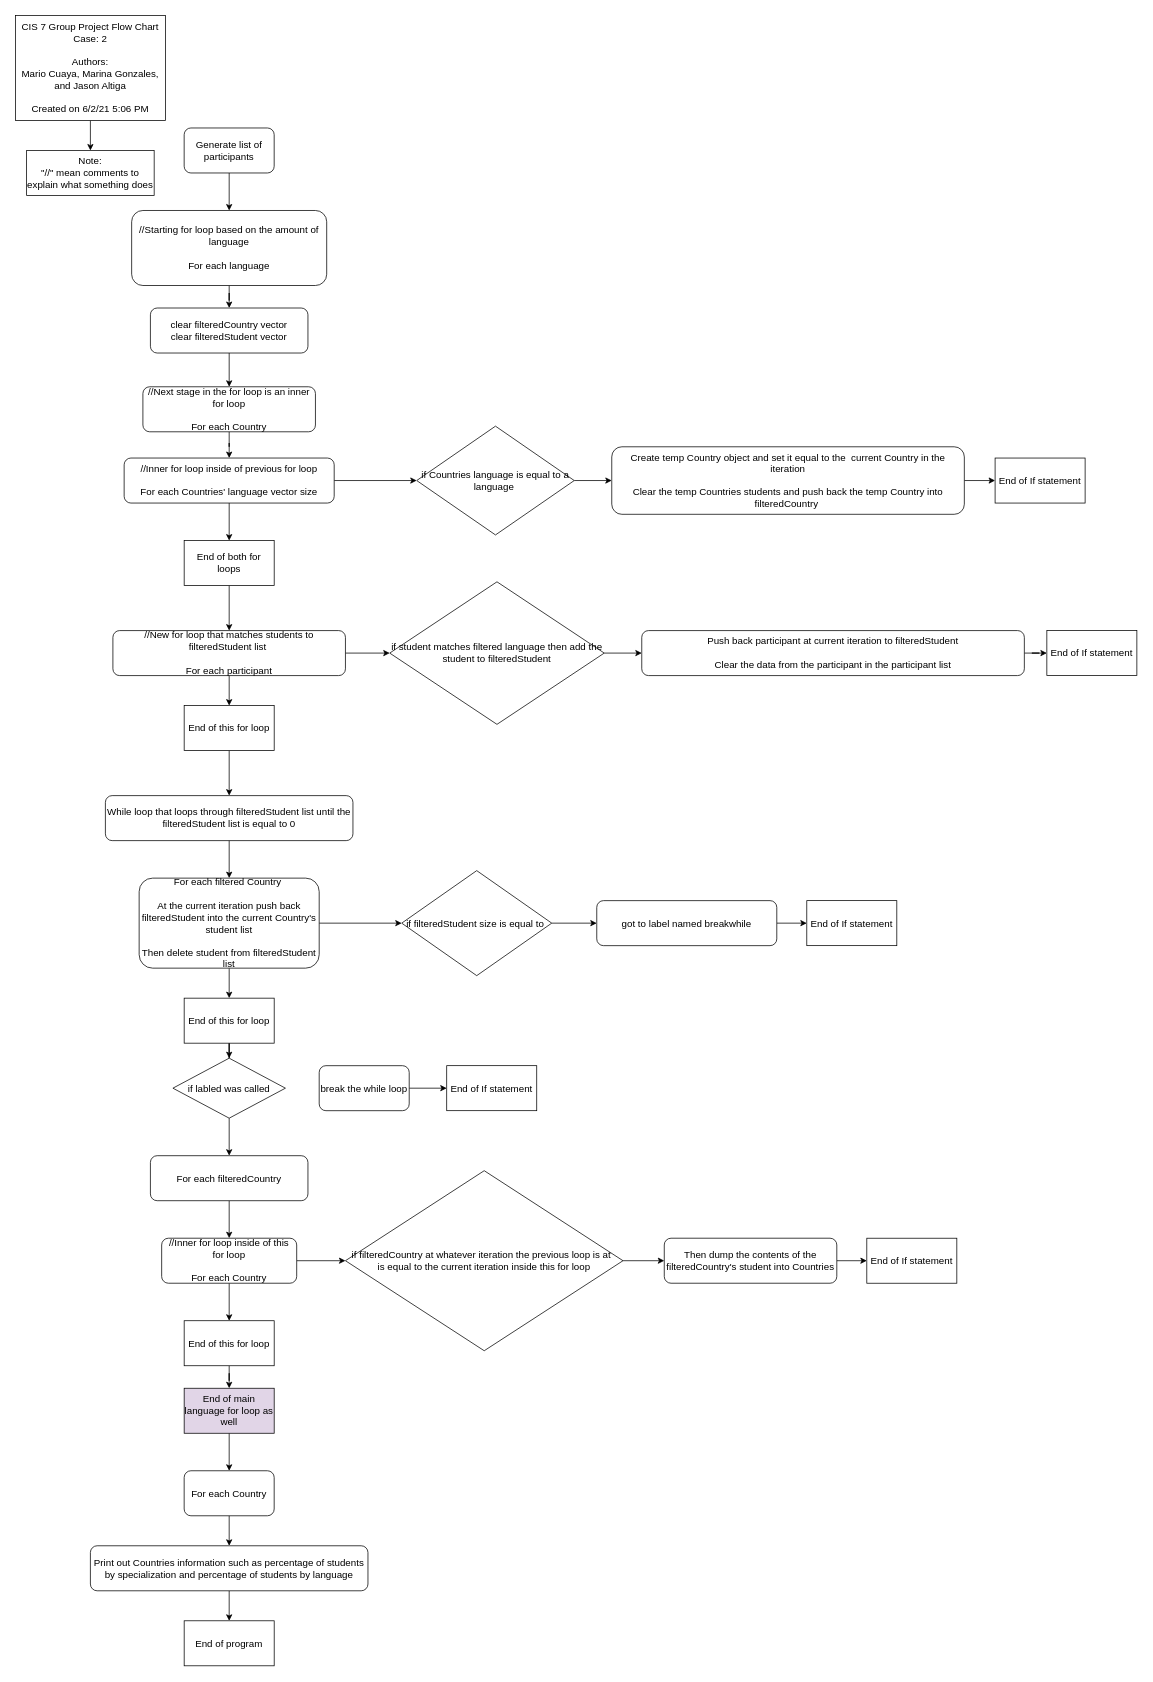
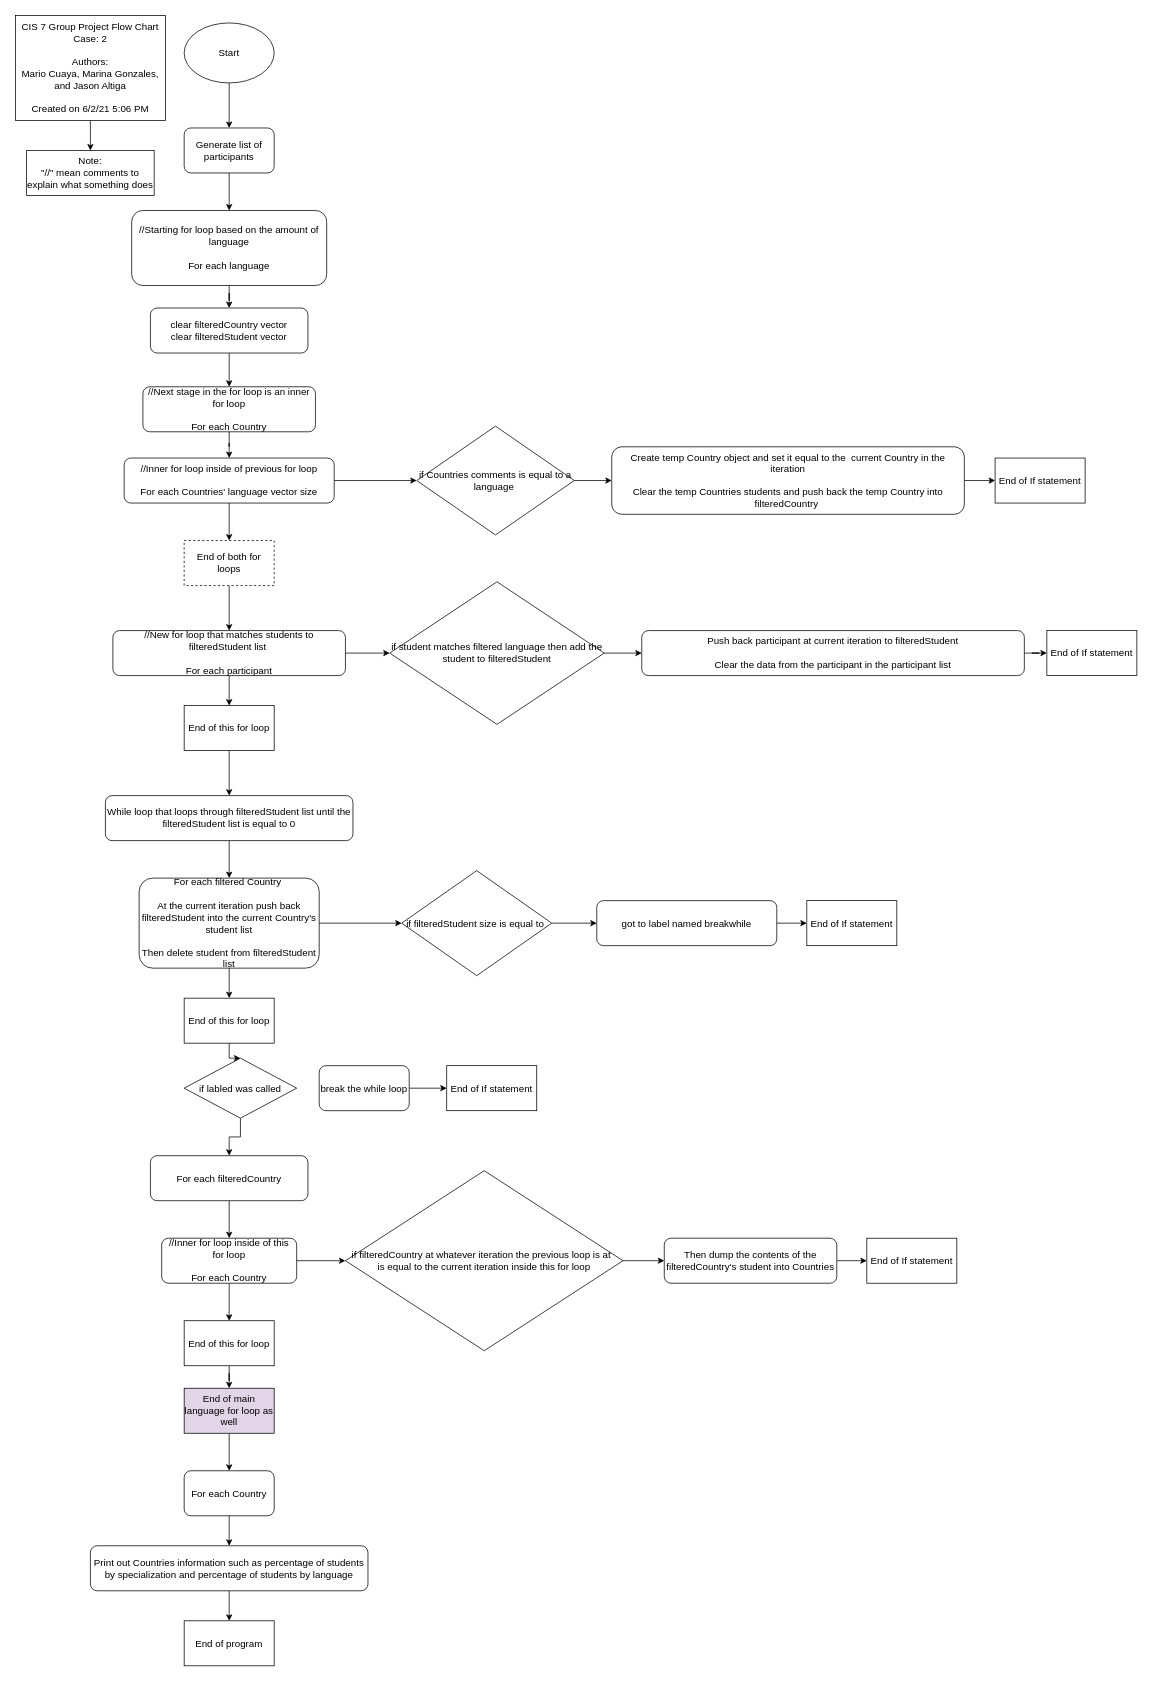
none -> (229, 53)
none -> (229, 103)
(495, 480) -> (495, 480)
(229, 563) -> (229, 563)
(229, 1088) -> (240, 1088)
